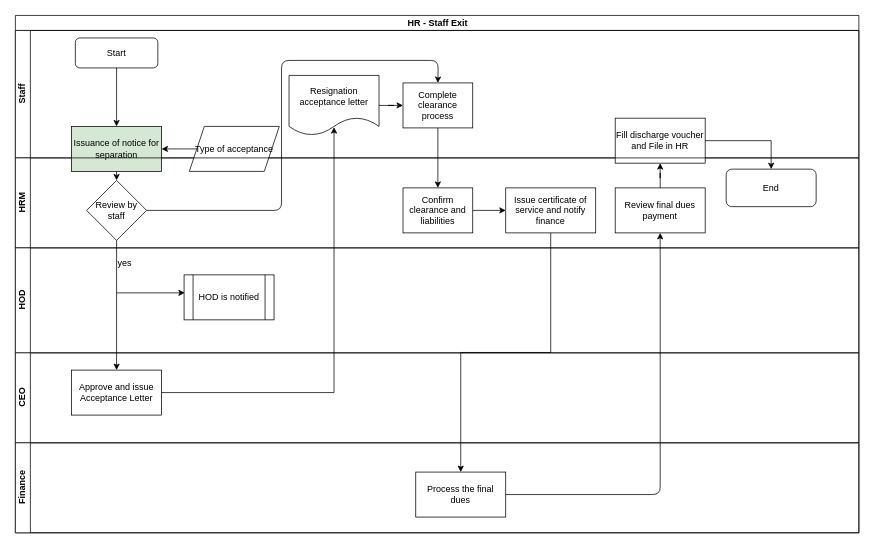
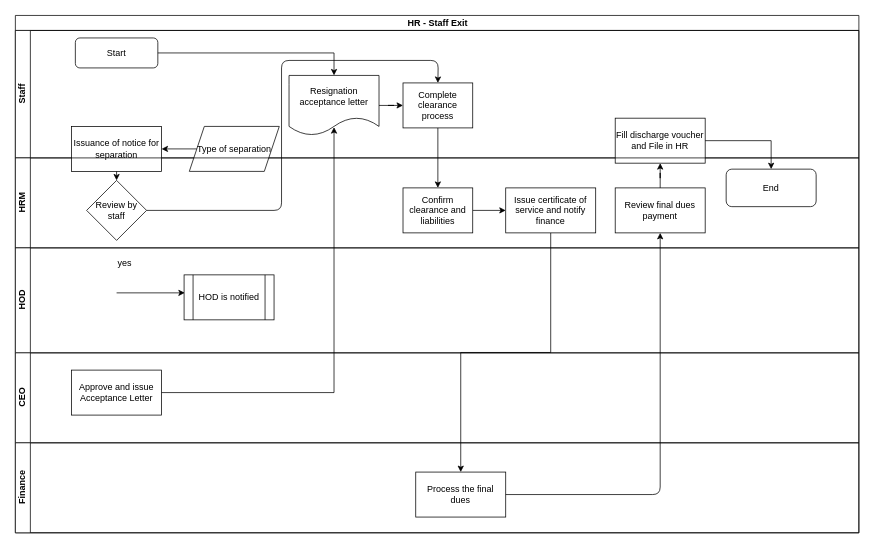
(117, 94) -> (333, 53)
(117, 149) -> (117, 149)
(234, 149) -> (234, 149)
(117, 303) -> none
